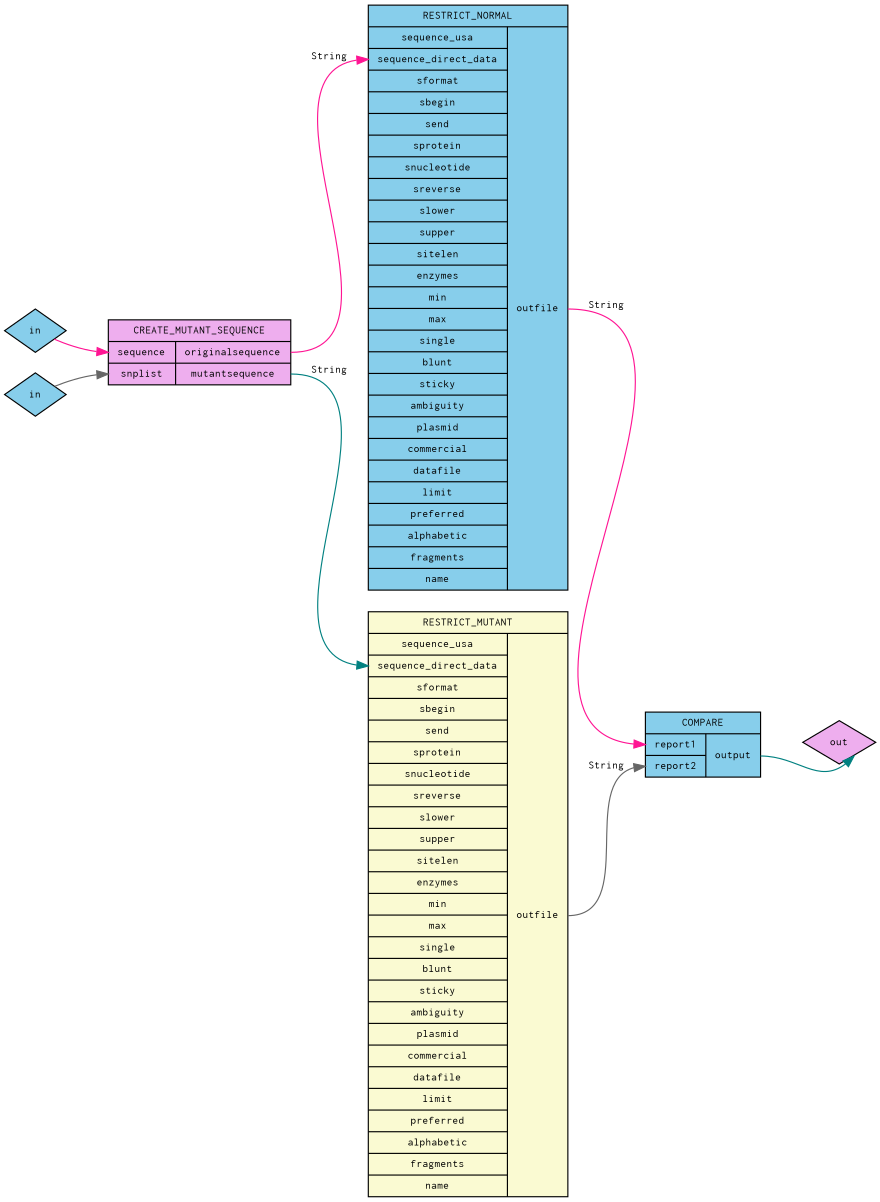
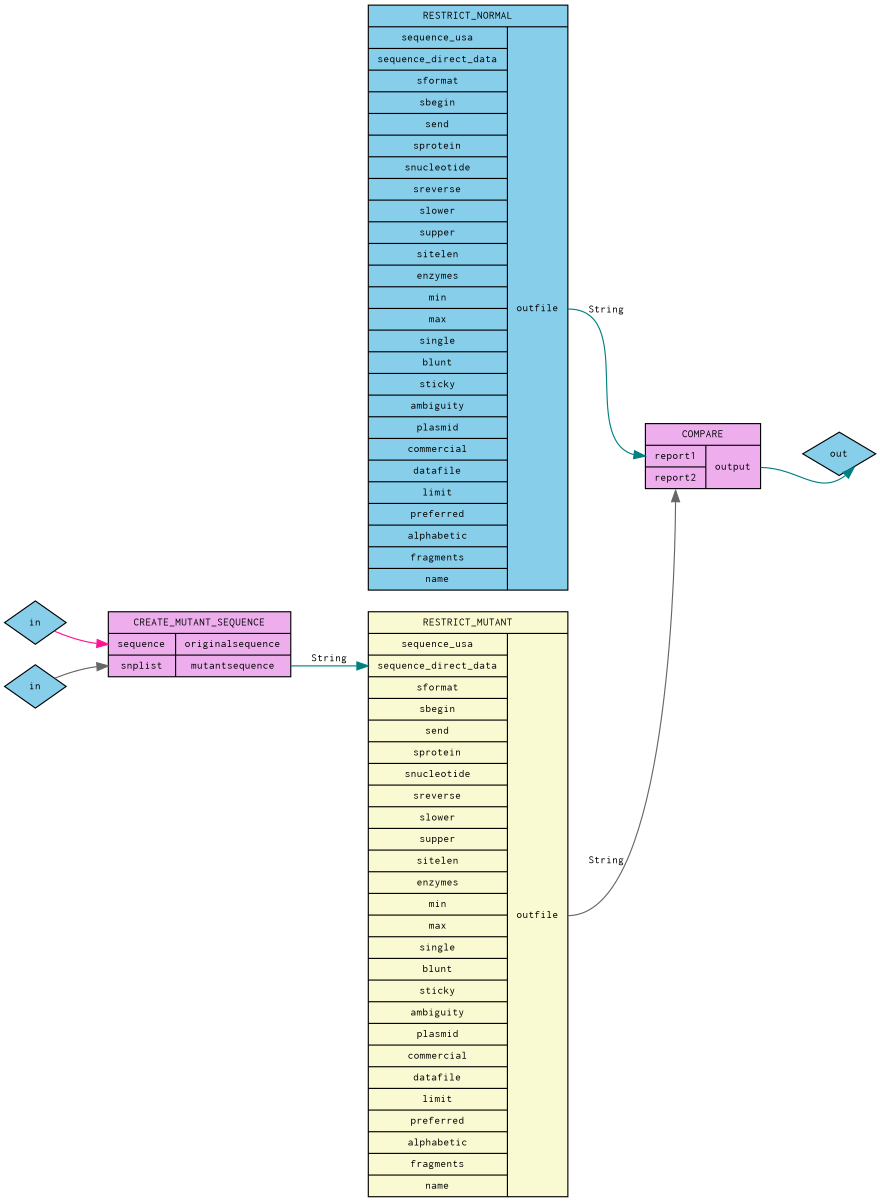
(331, 212) -> none
(608, 521) -> (606, 377)
(839, 742) -> (839, 454)
(703, 745) -> (703, 456)
